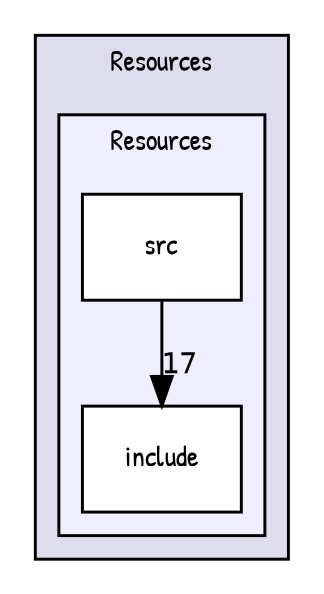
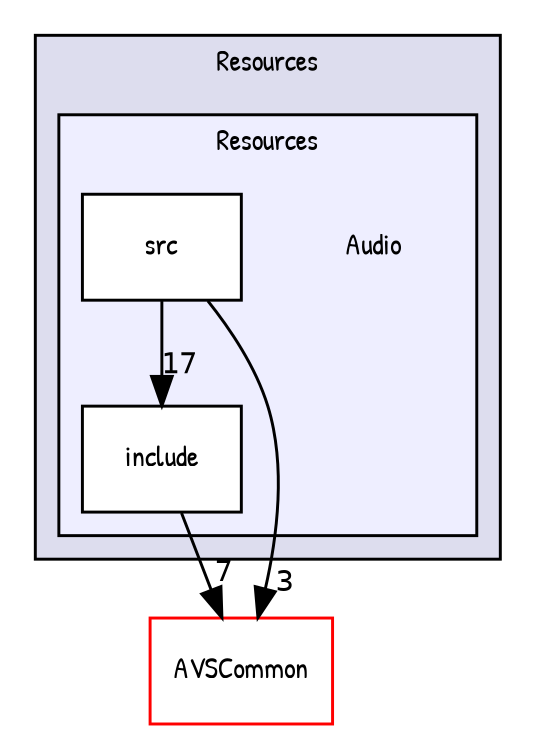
none -> (374, 247)
none -> (241, 671)
